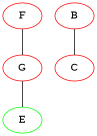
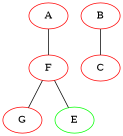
none -> (48, 16)
(22, 94) -> (62, 94)
